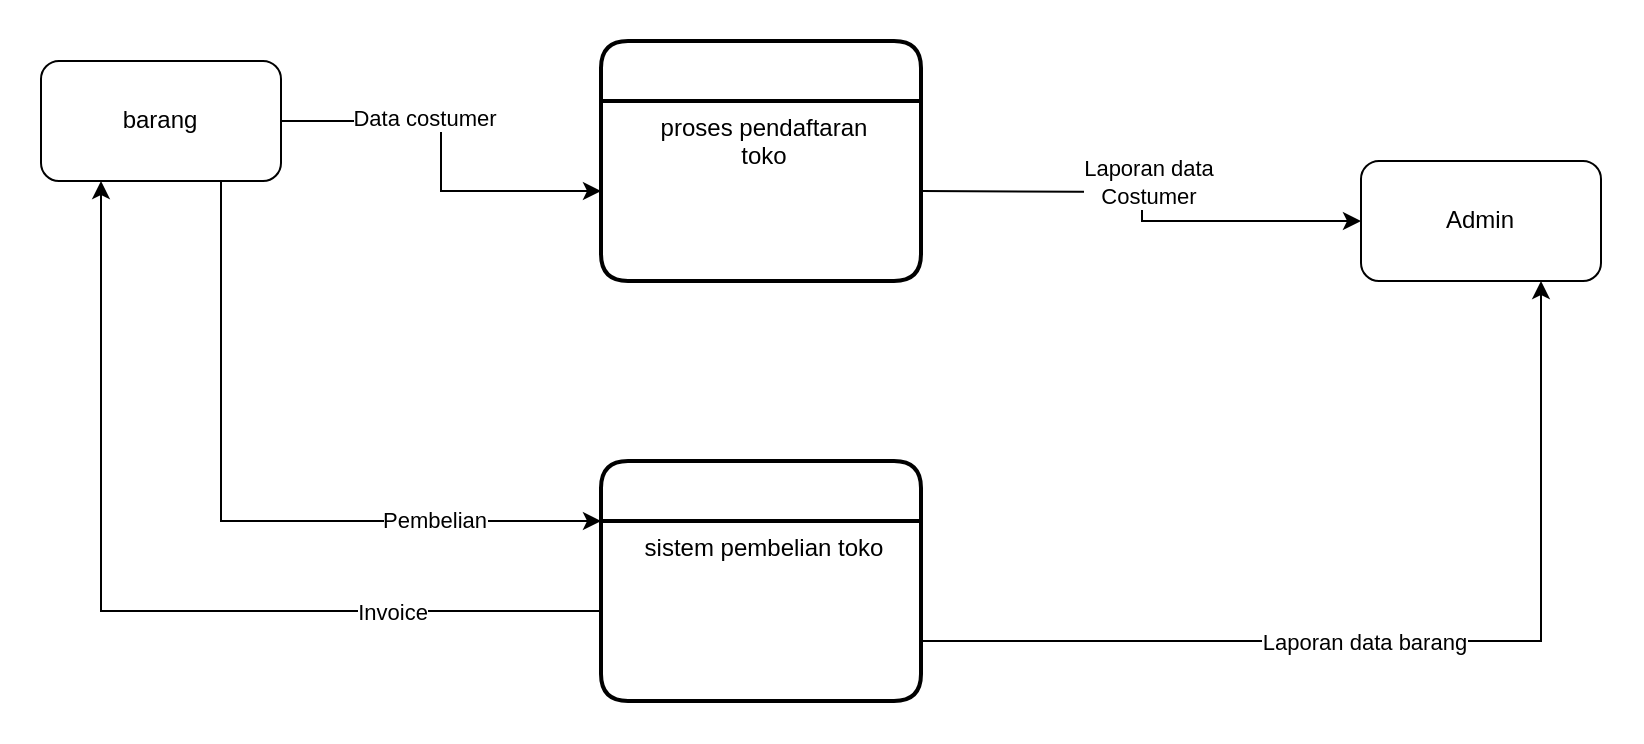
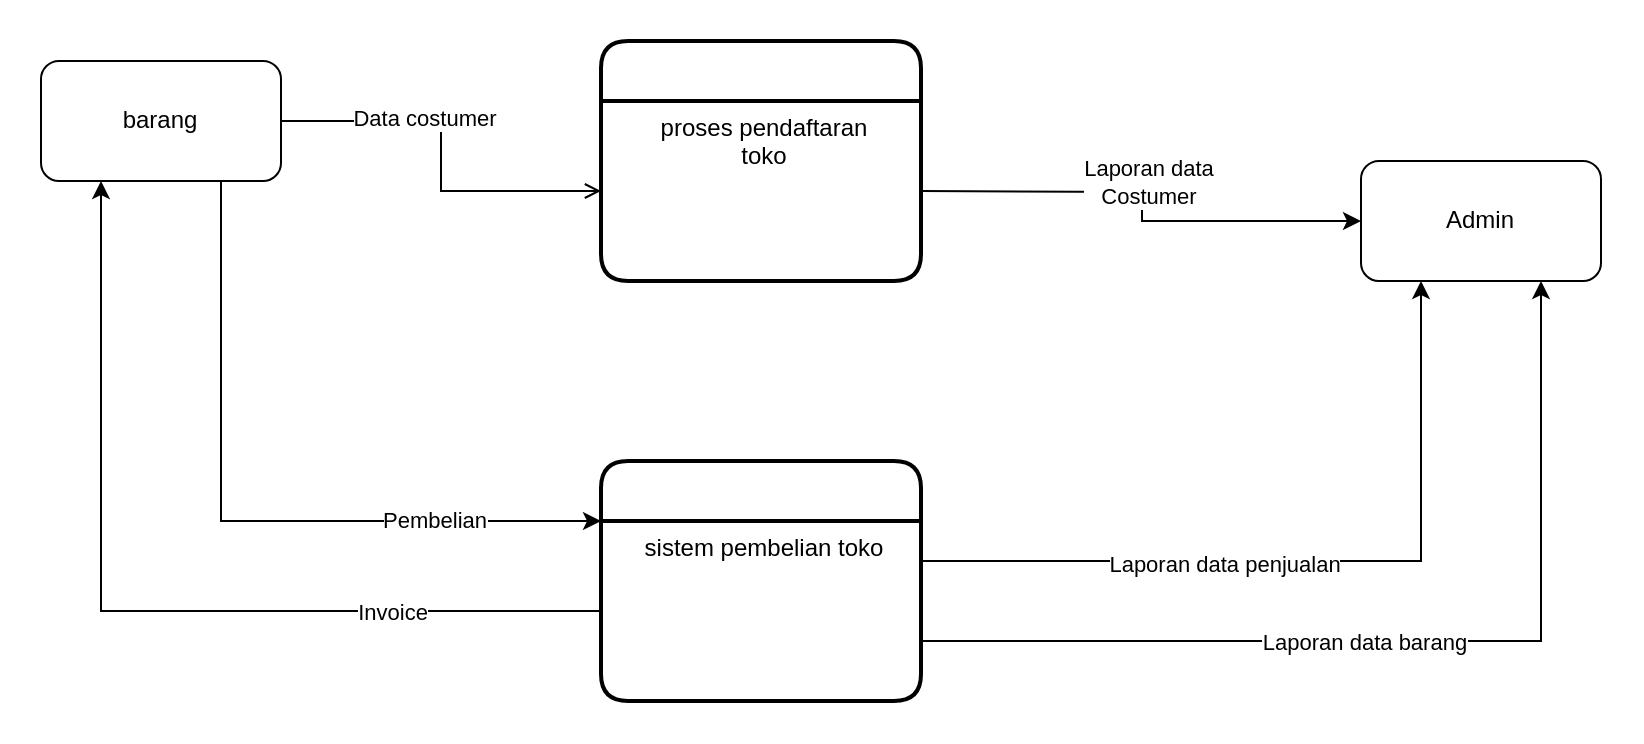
(586, 191) -> (588, 191)
none -> (1306, 561)
